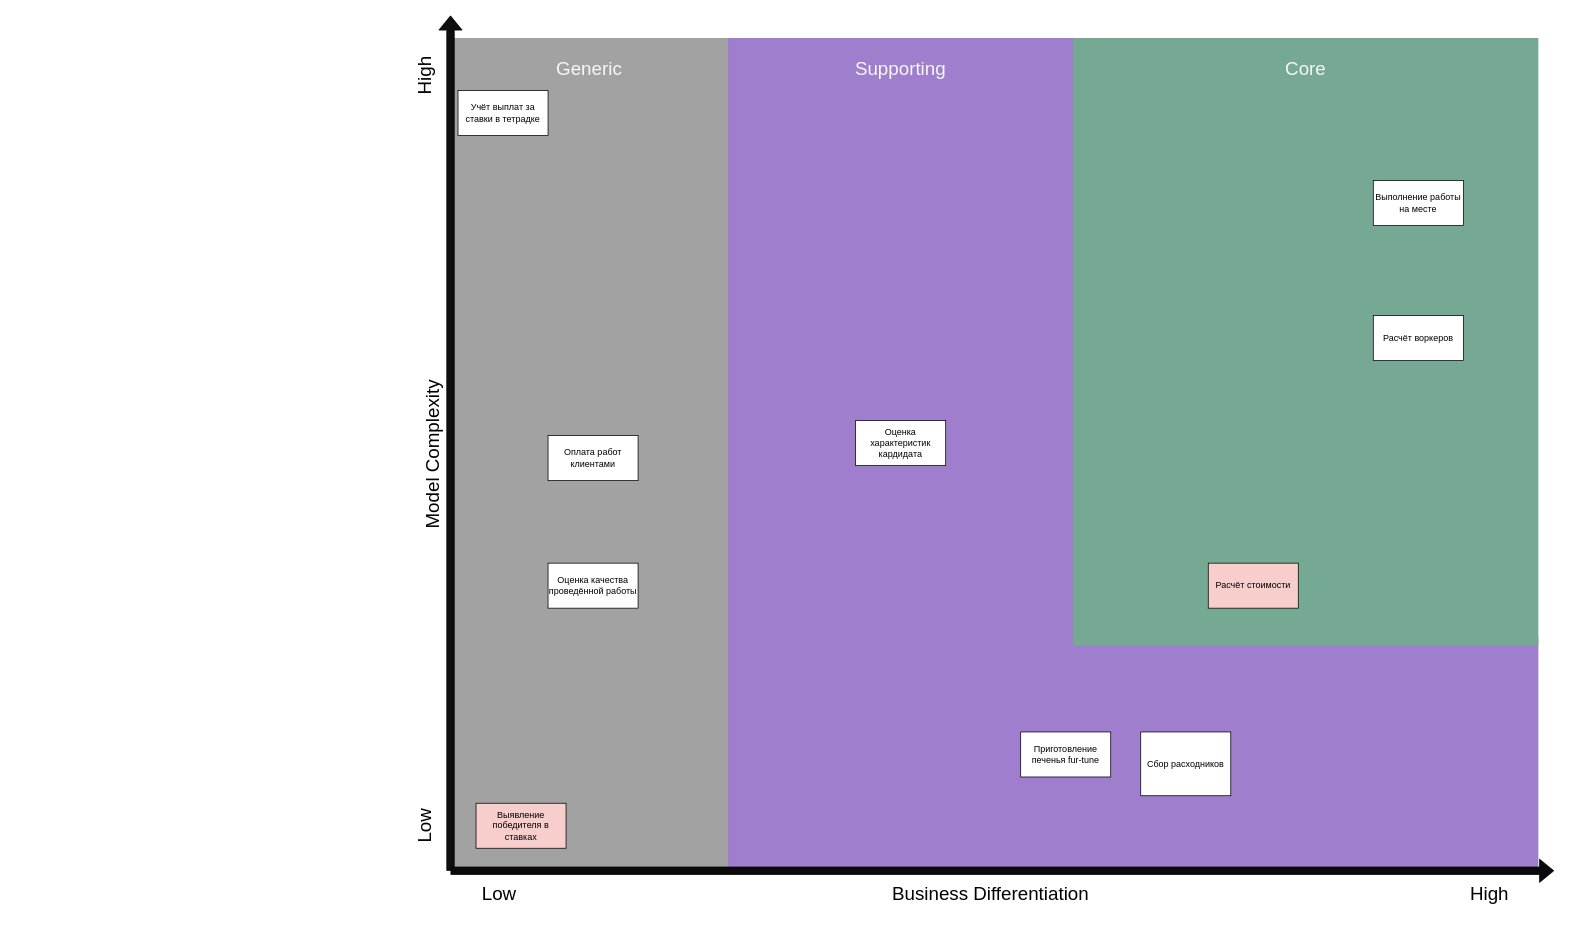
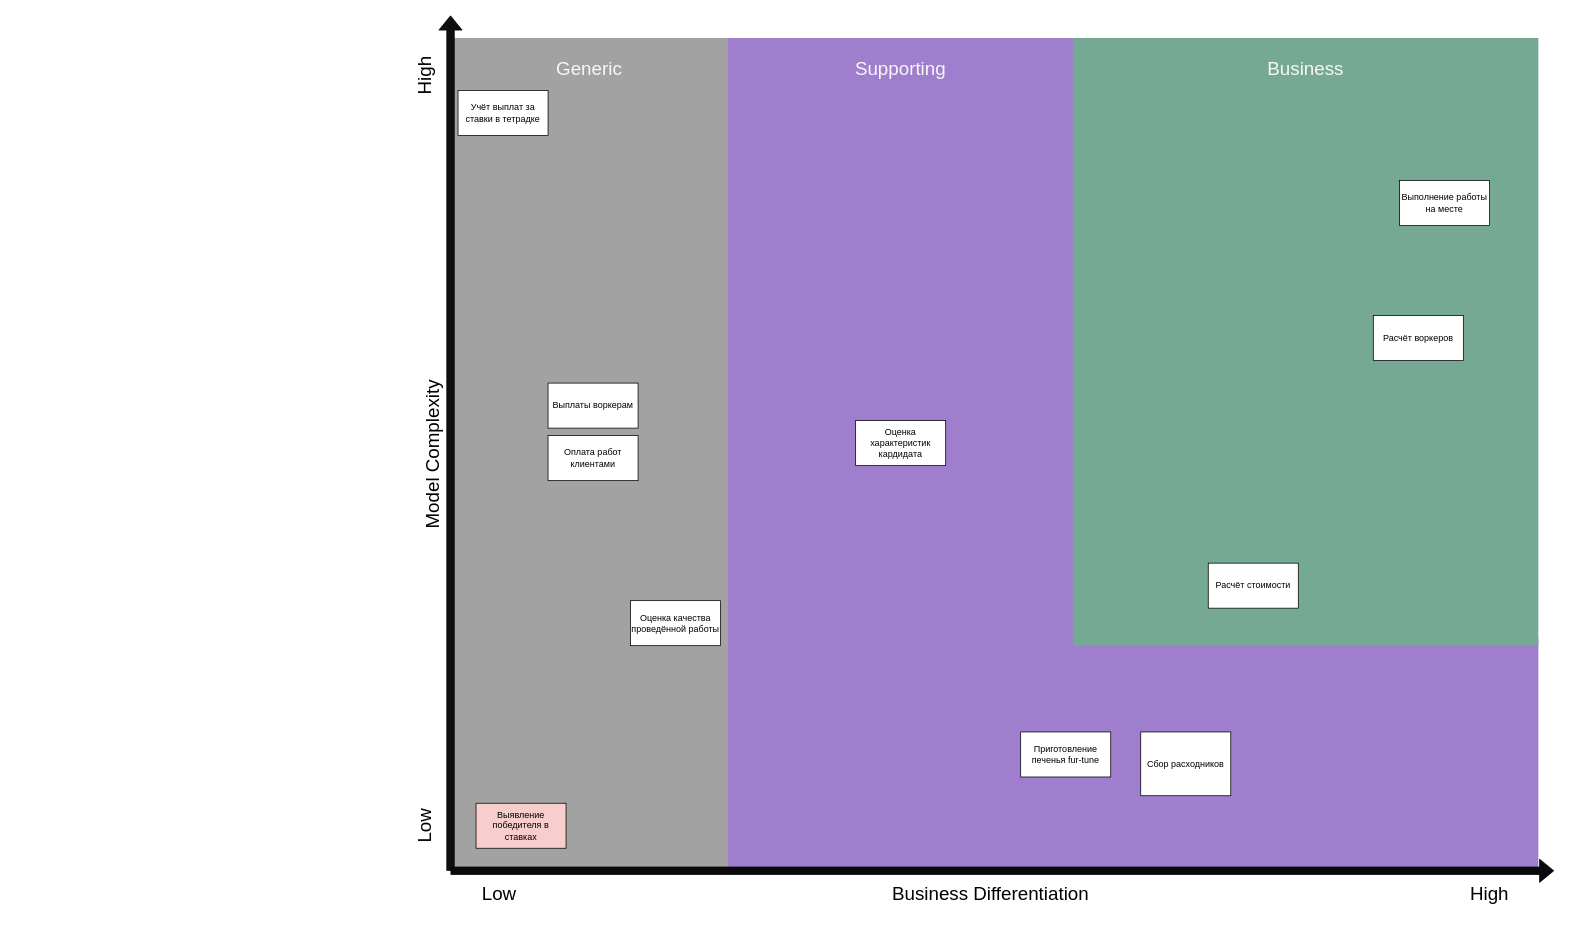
(1305, 68) -> (1305, 68)
(1418, 203) -> (1444, 203)
none -> (593, 405)
(593, 585) -> (675, 623)
(1253, 585) -> (1253, 585)
